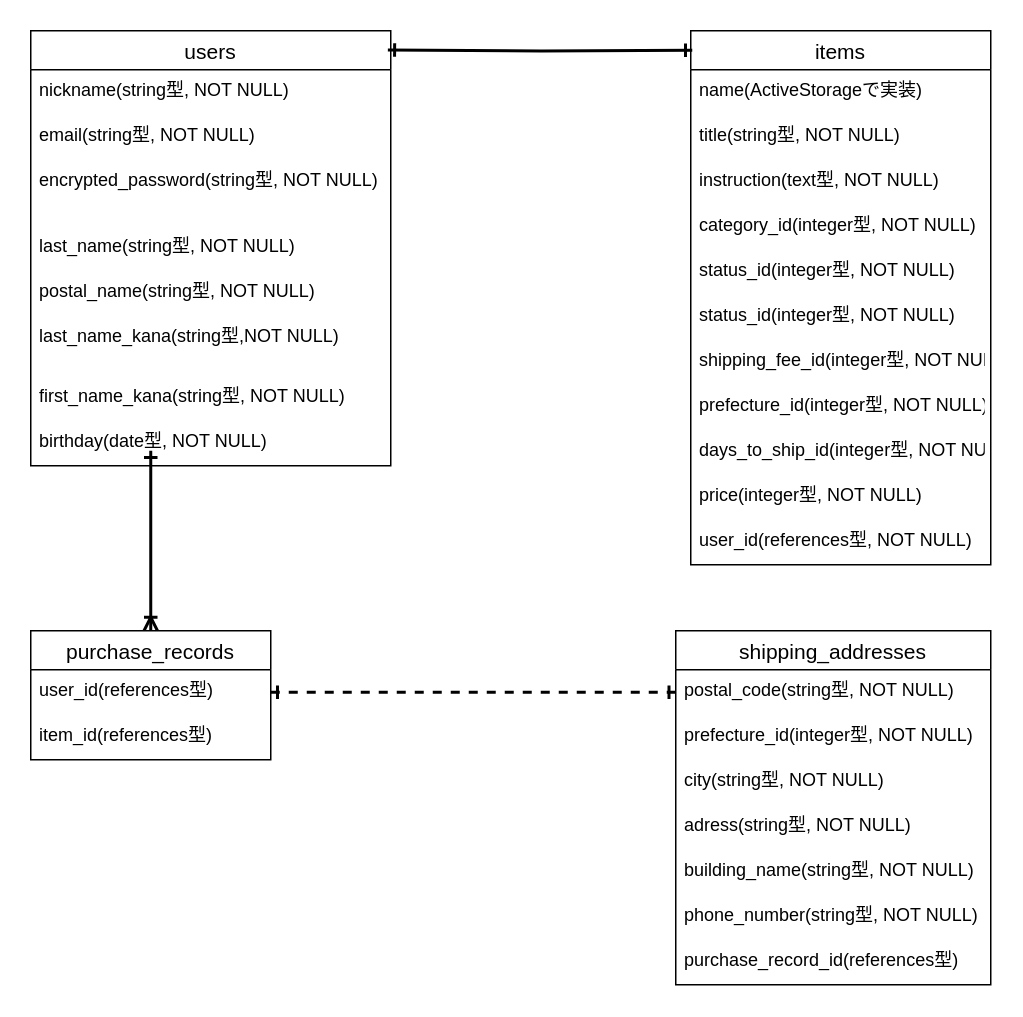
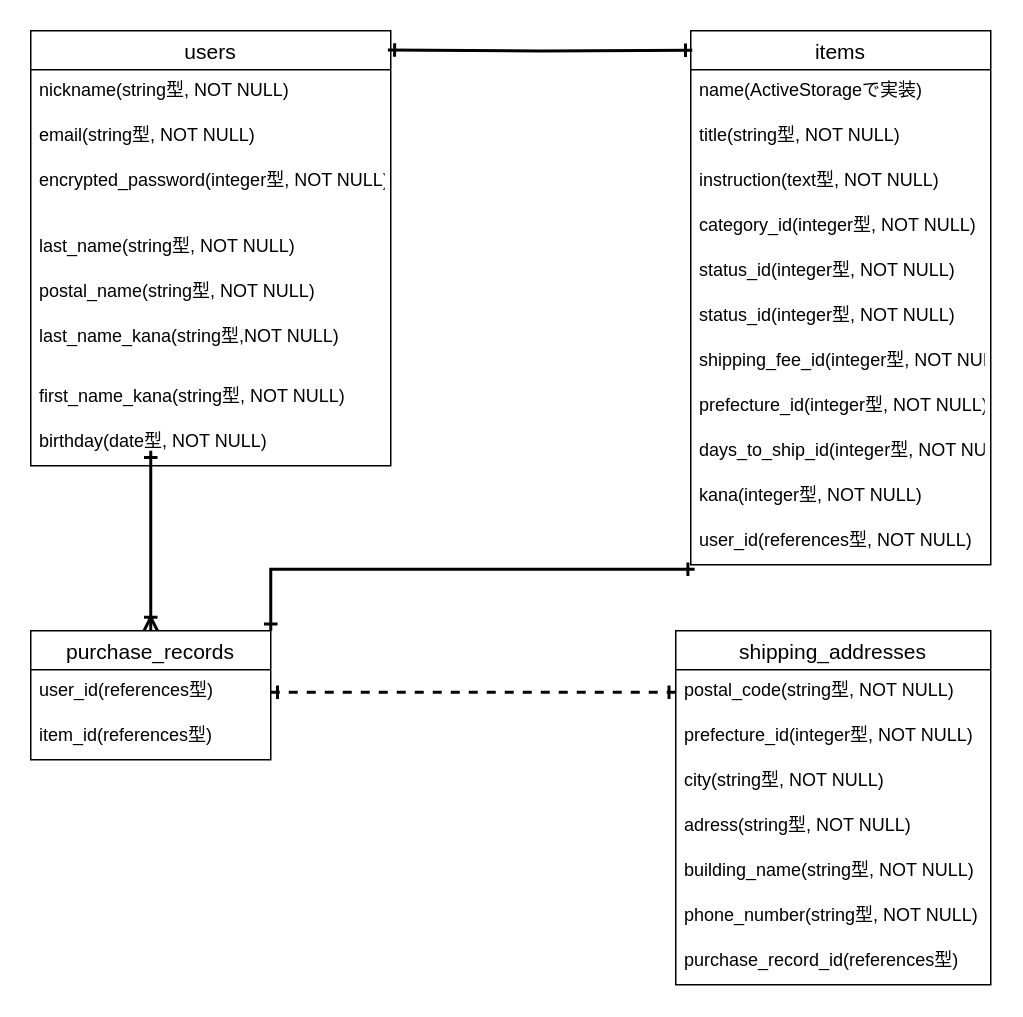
(222, 180) -> (227, 180)
(817, 495) -> (815, 495)
none -> (452, 569)
